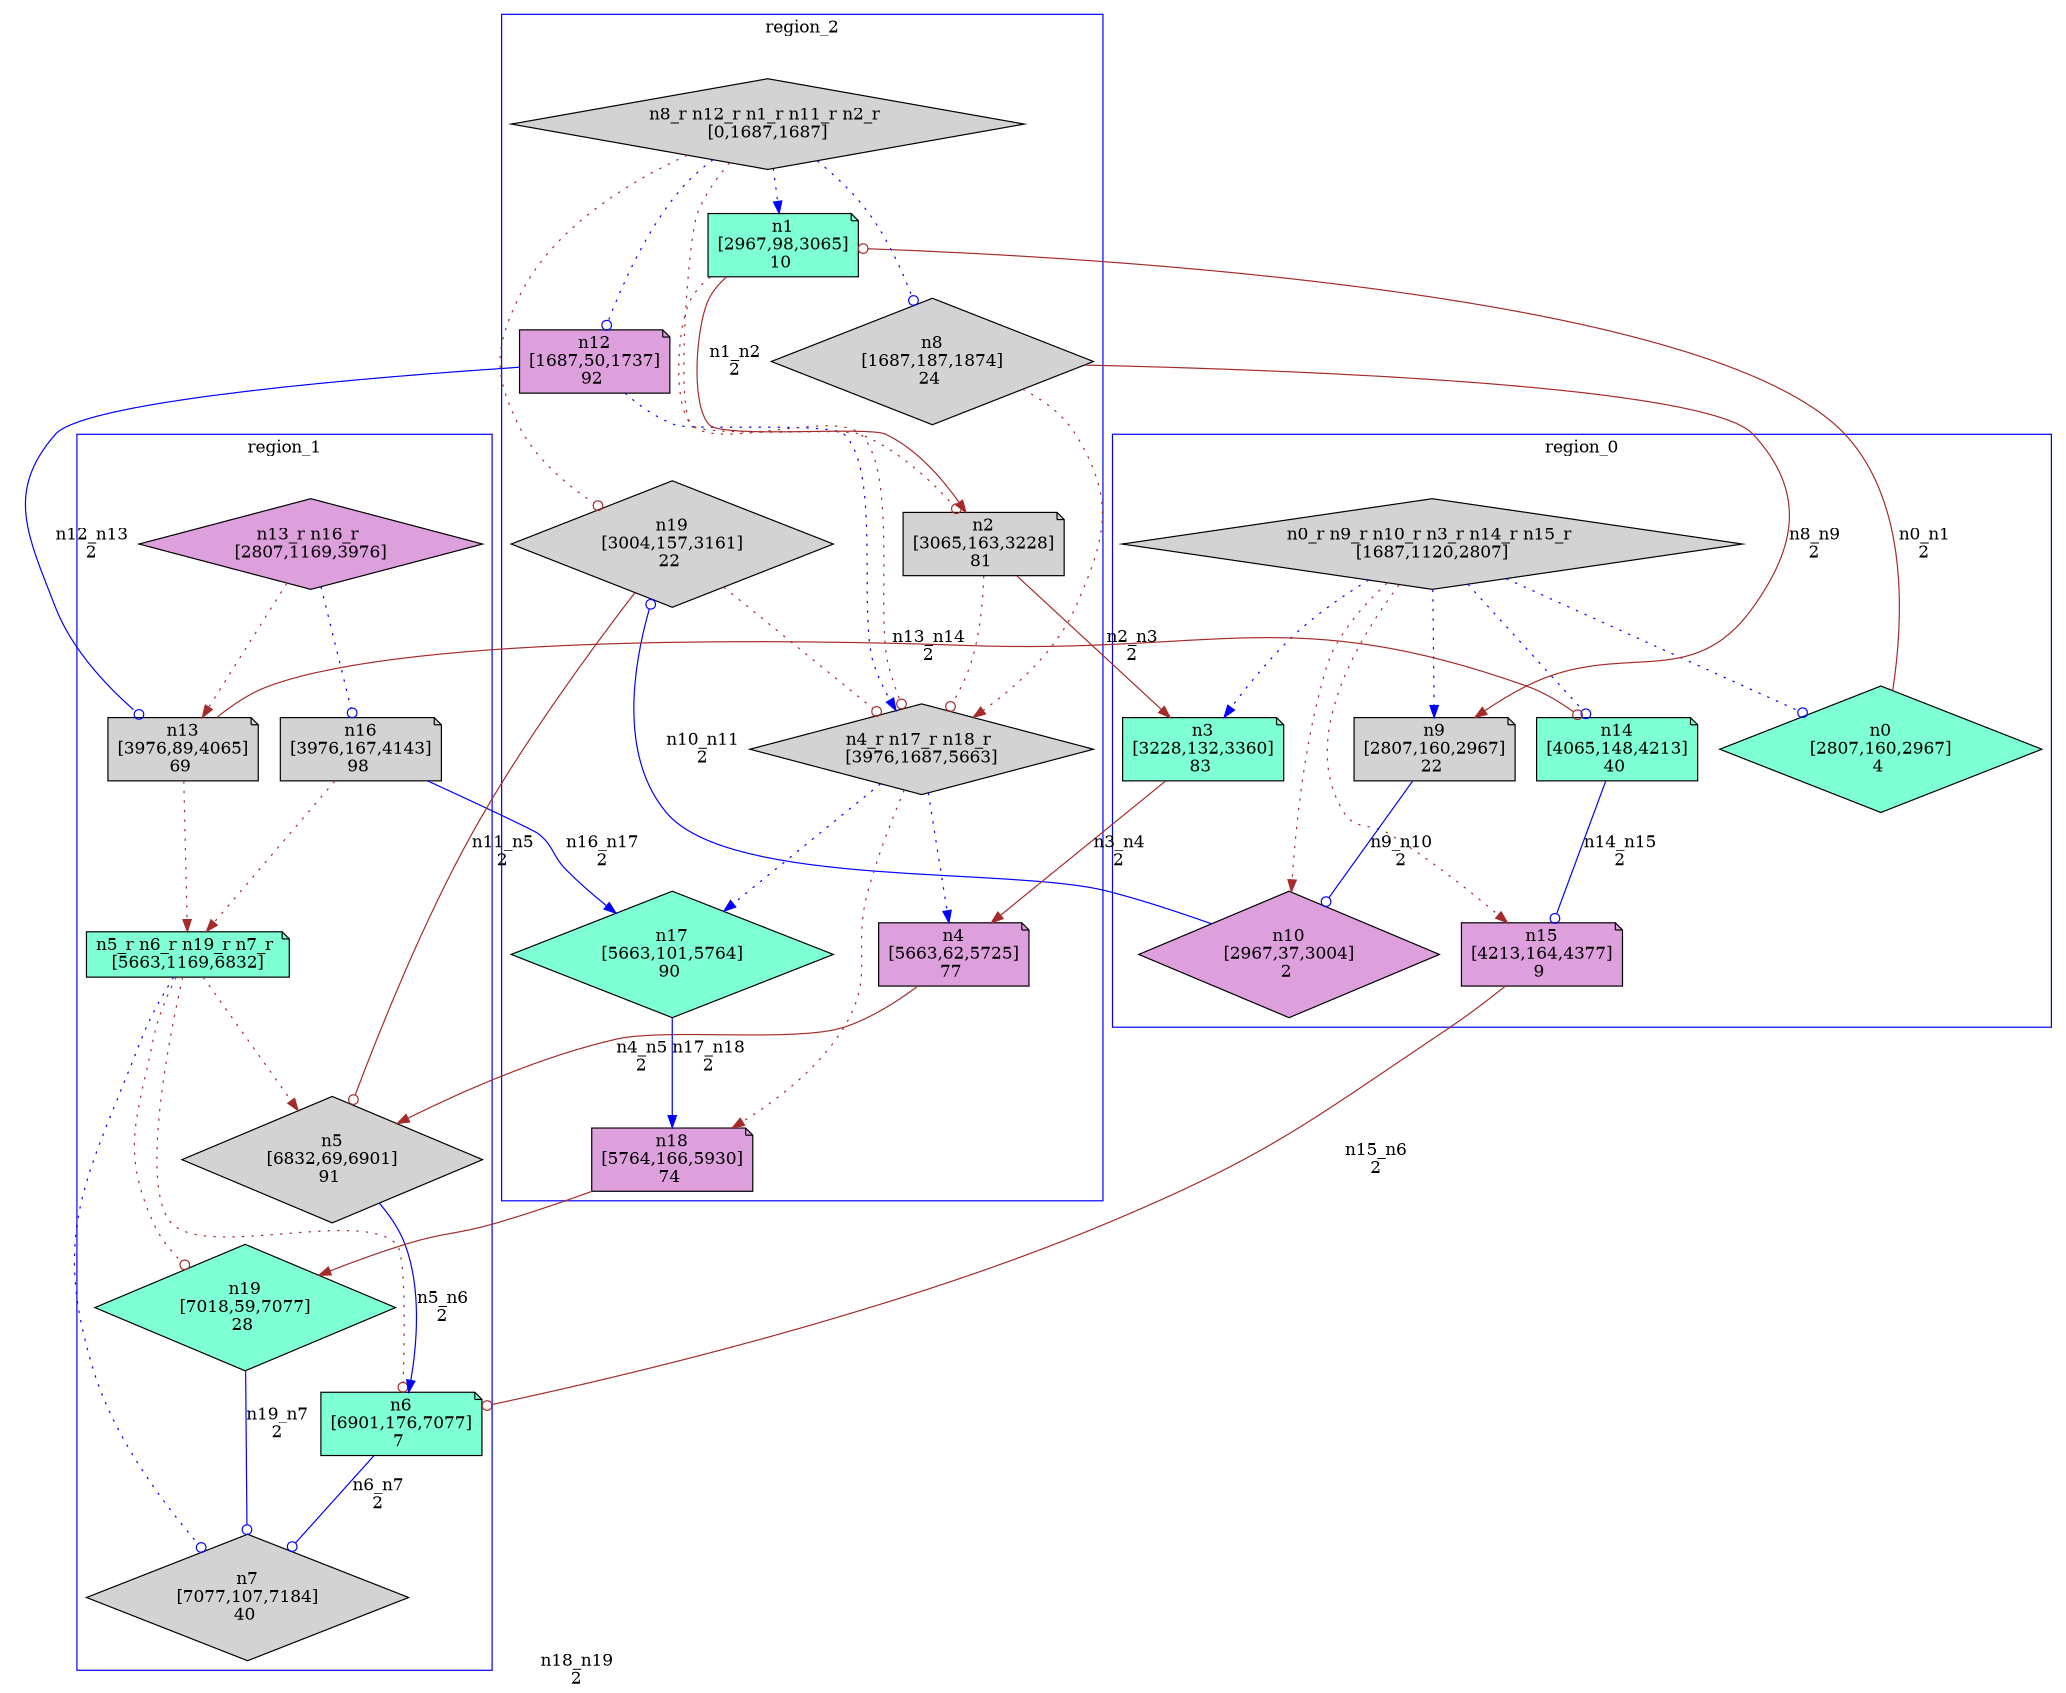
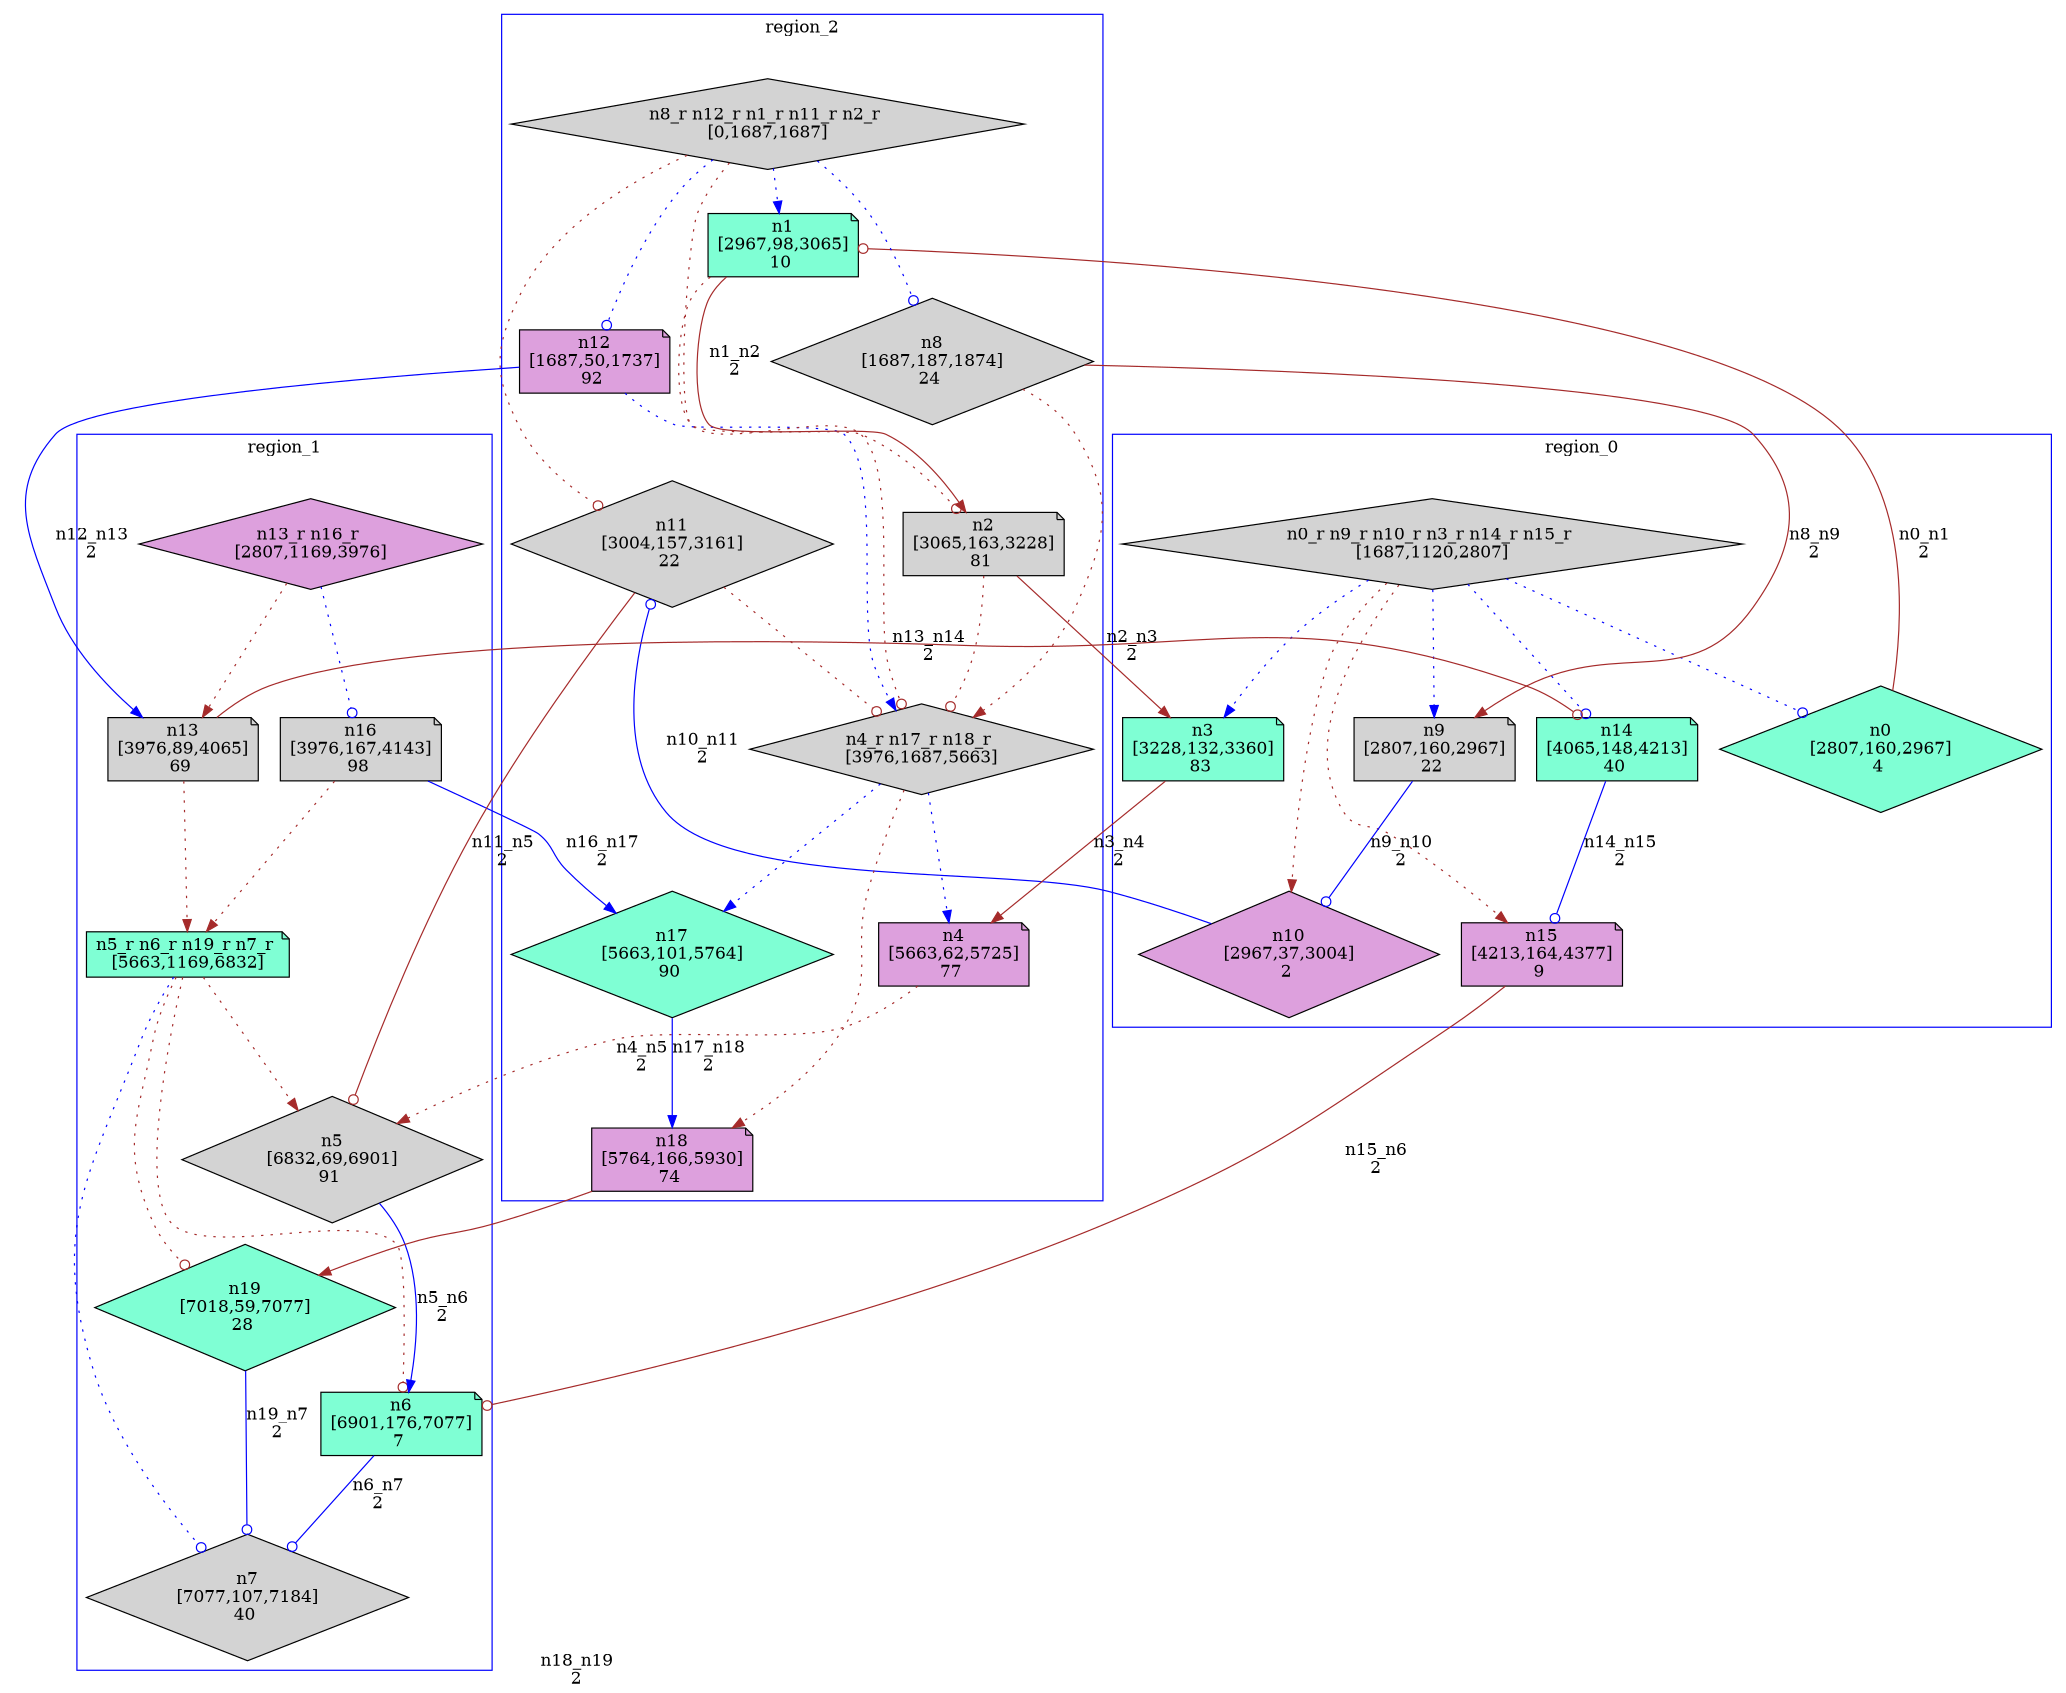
(129, 409) -> (129, 409)
(672, 544) -> (672, 544)
(661, 1035) -> (661, 1035)
